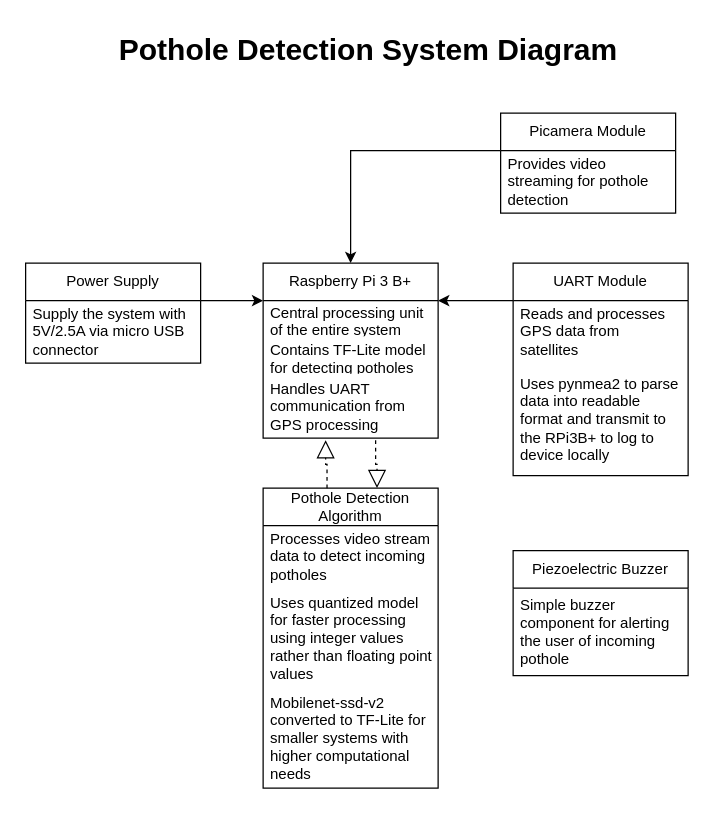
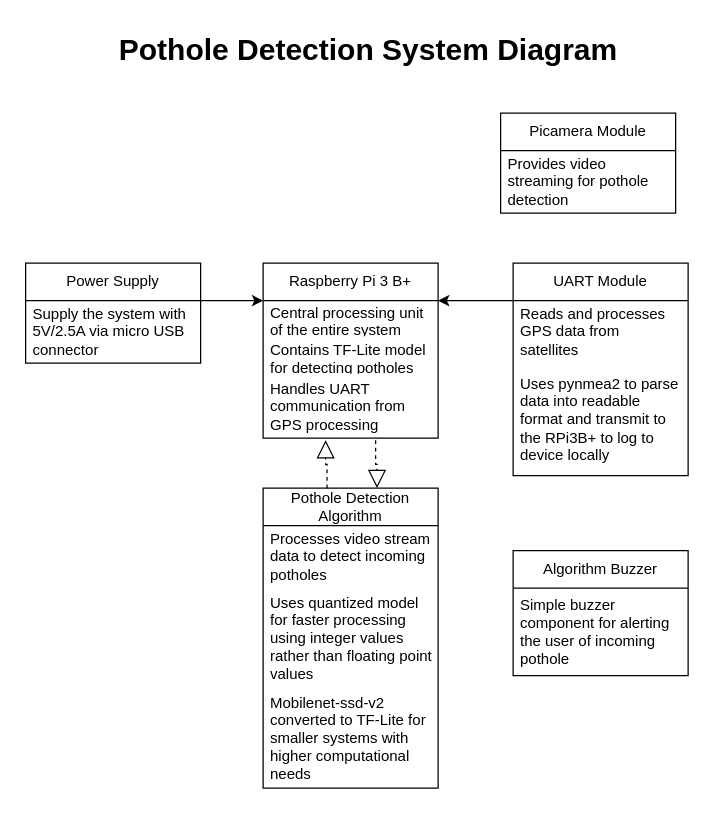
(373, 151) -> none
(601, 569) -> (601, 569)
